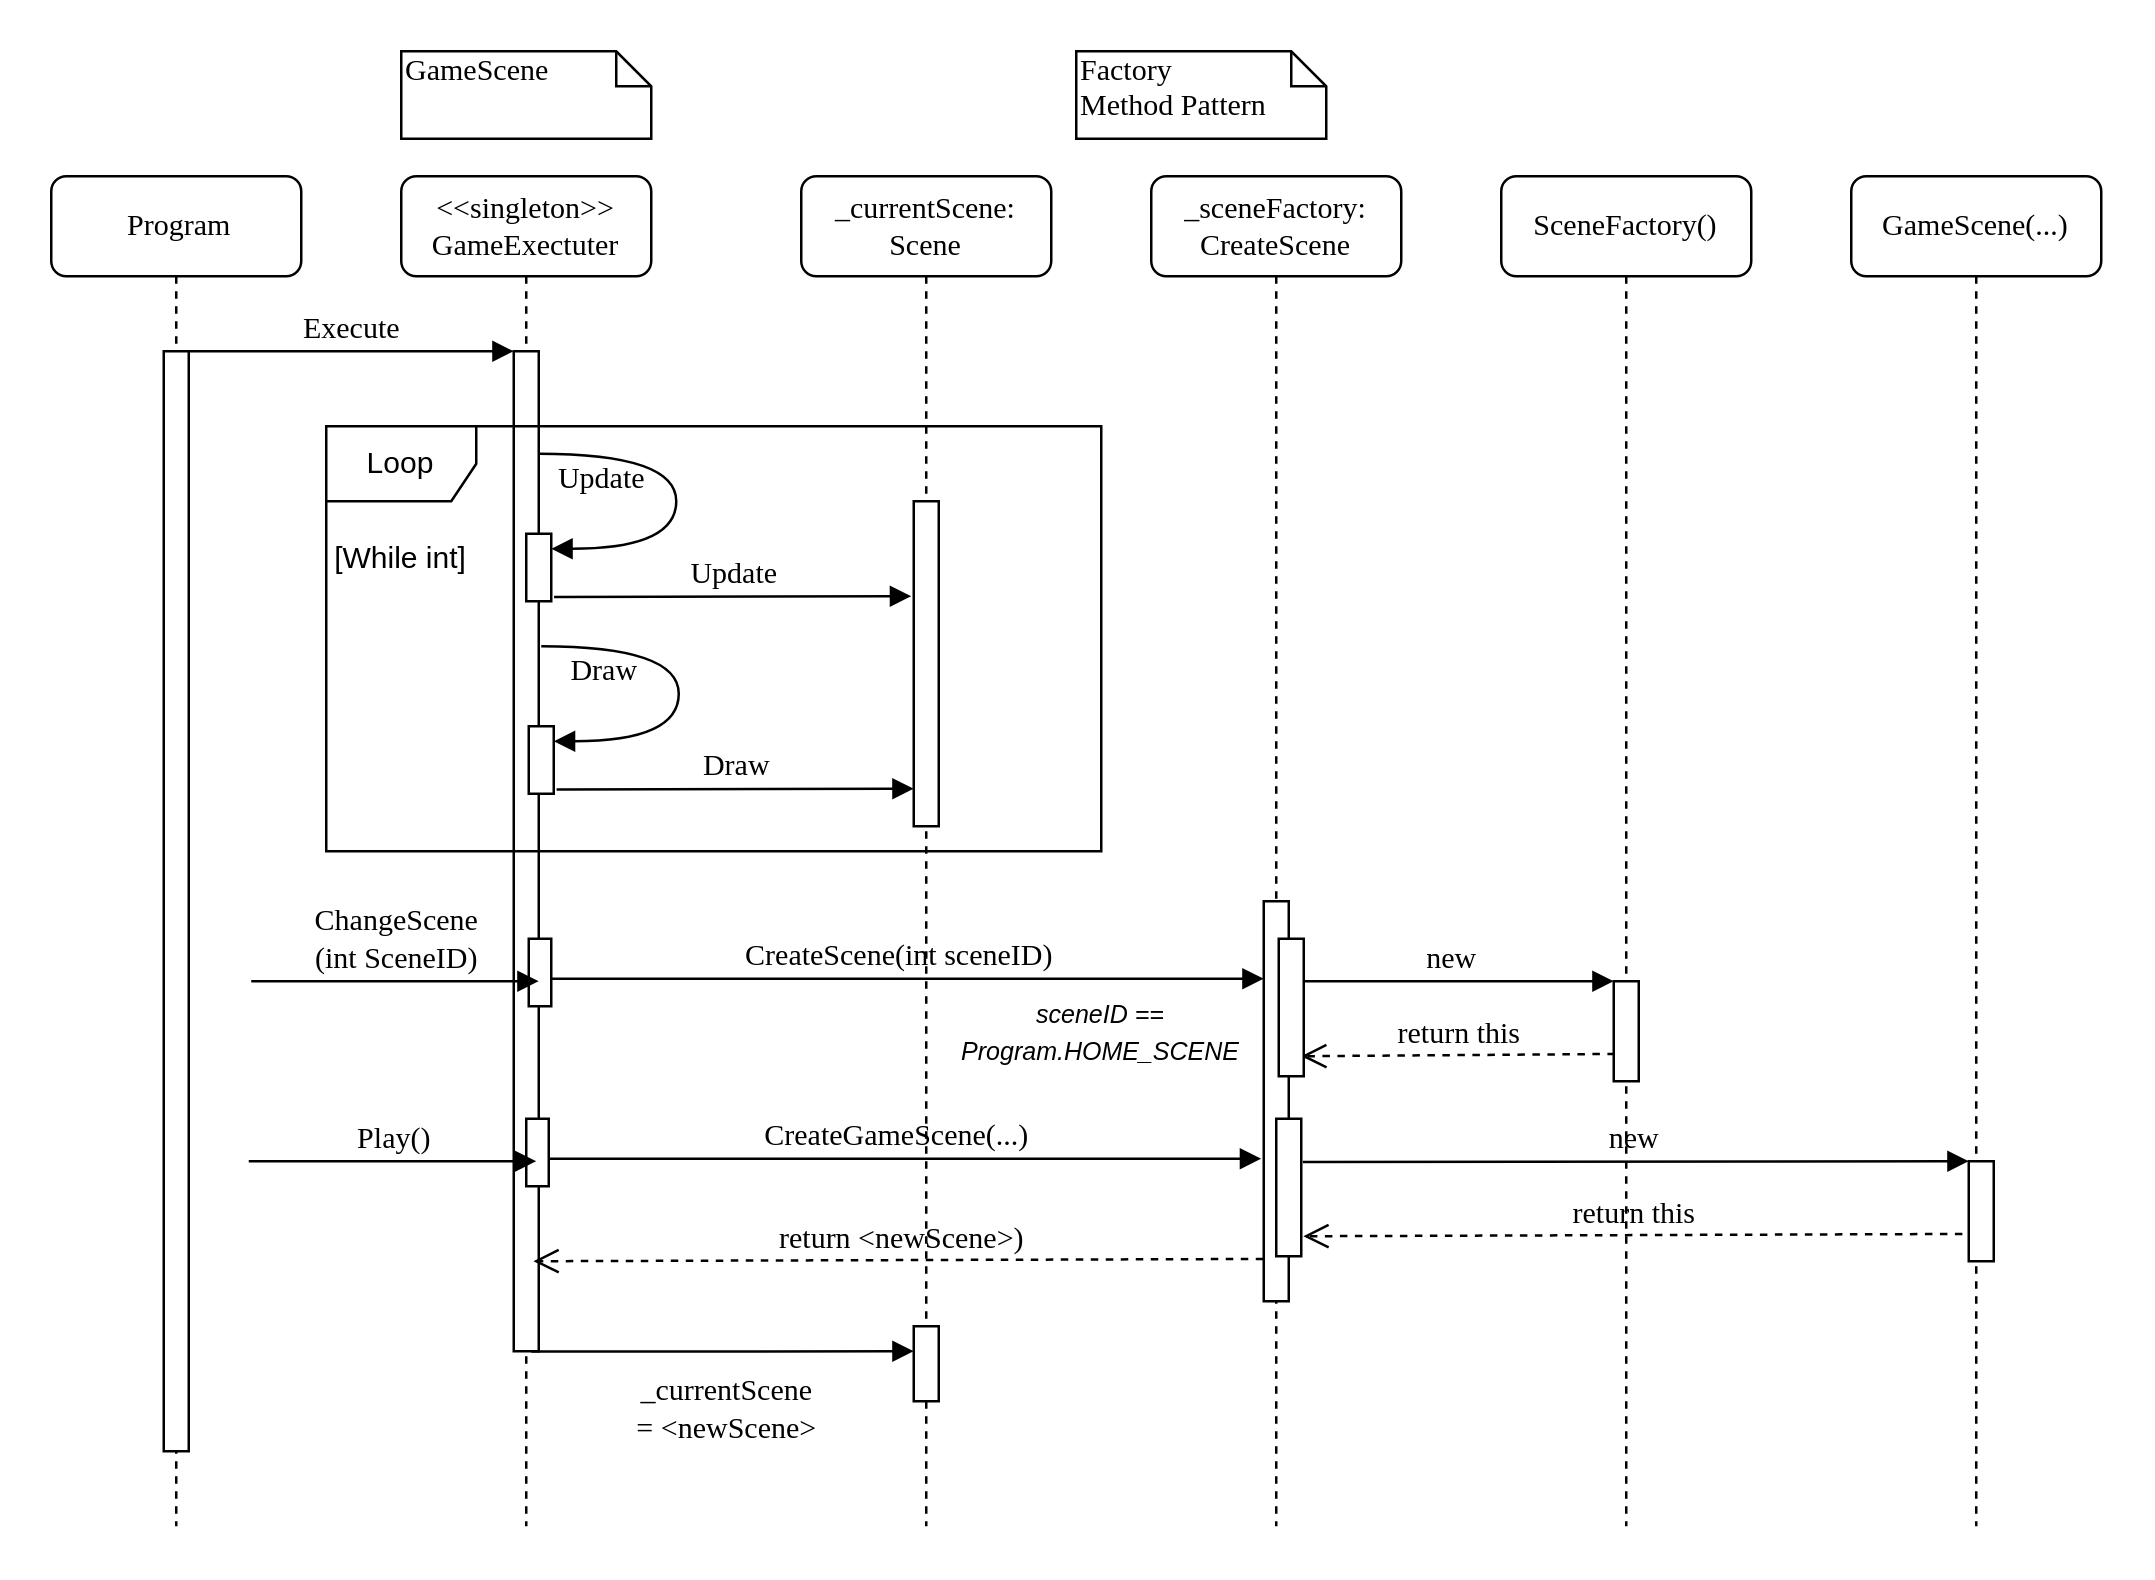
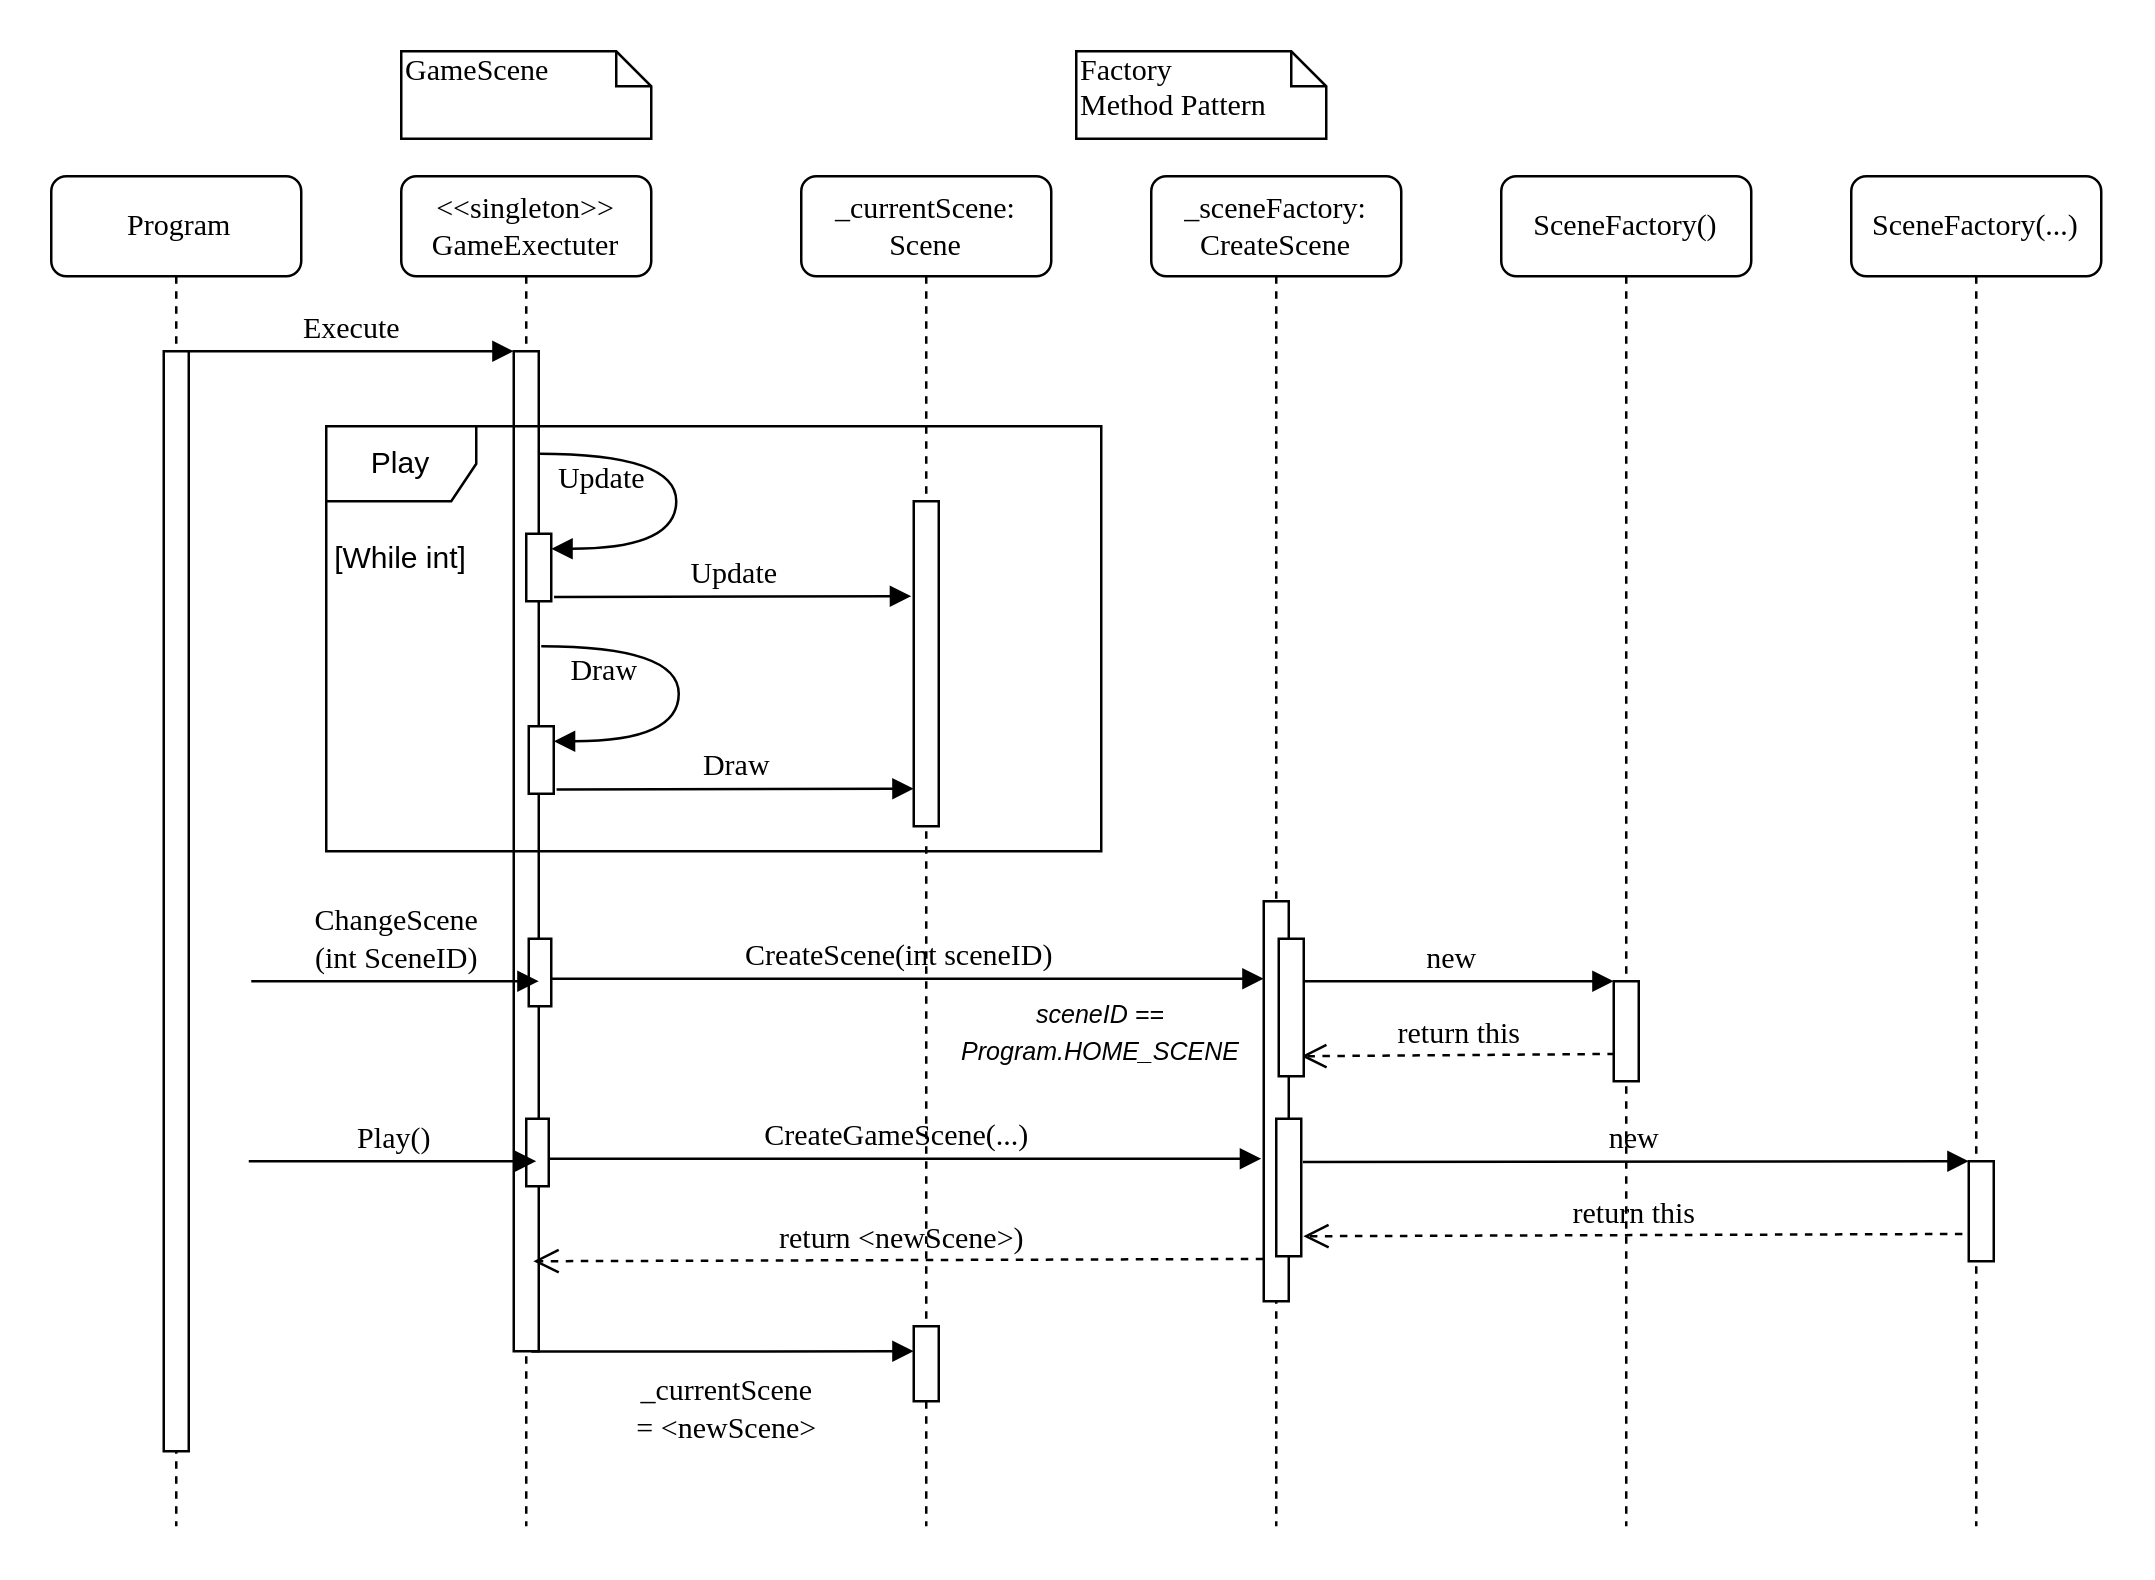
(1976, 226) -> (1976, 226)
(401, 464) -> (401, 464)
